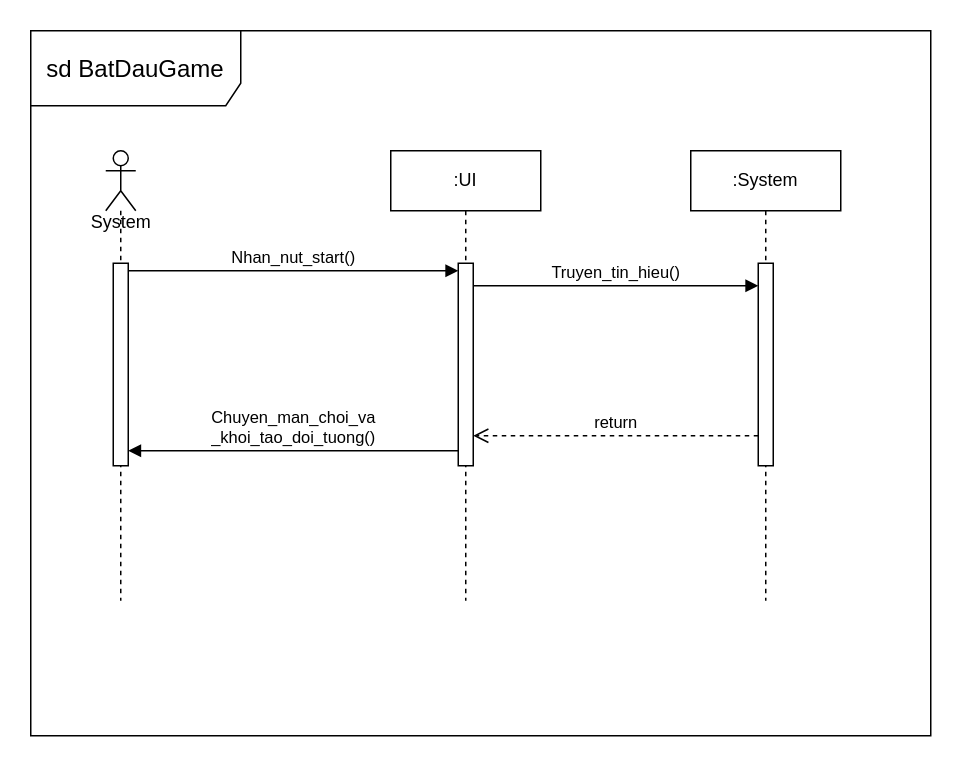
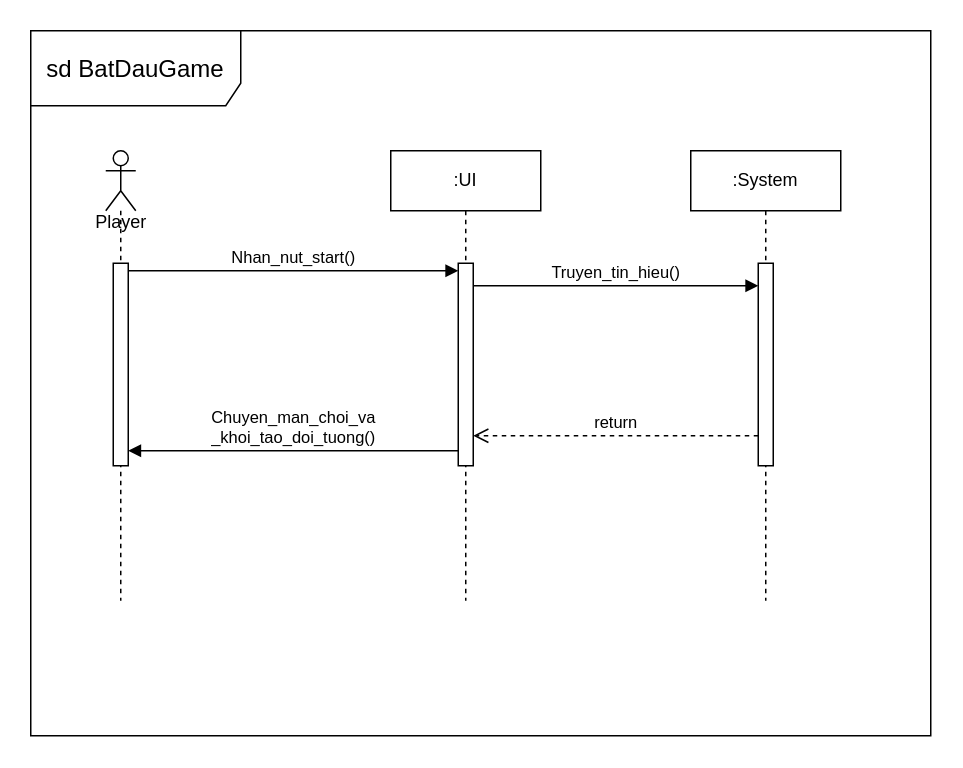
(122, 233) -> (122, 233)
